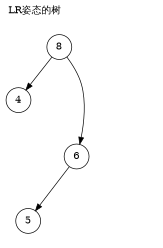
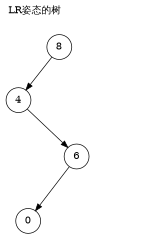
(84, 95) -> (45, 126)
(28, 221) -> (28, 221)
